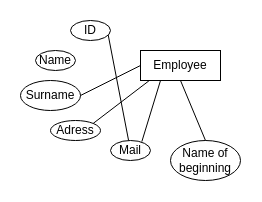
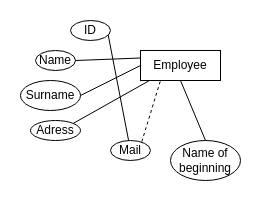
none -> (108, 59)
(151, 112) -> (151, 112)
(76, 131) -> (56, 131)
